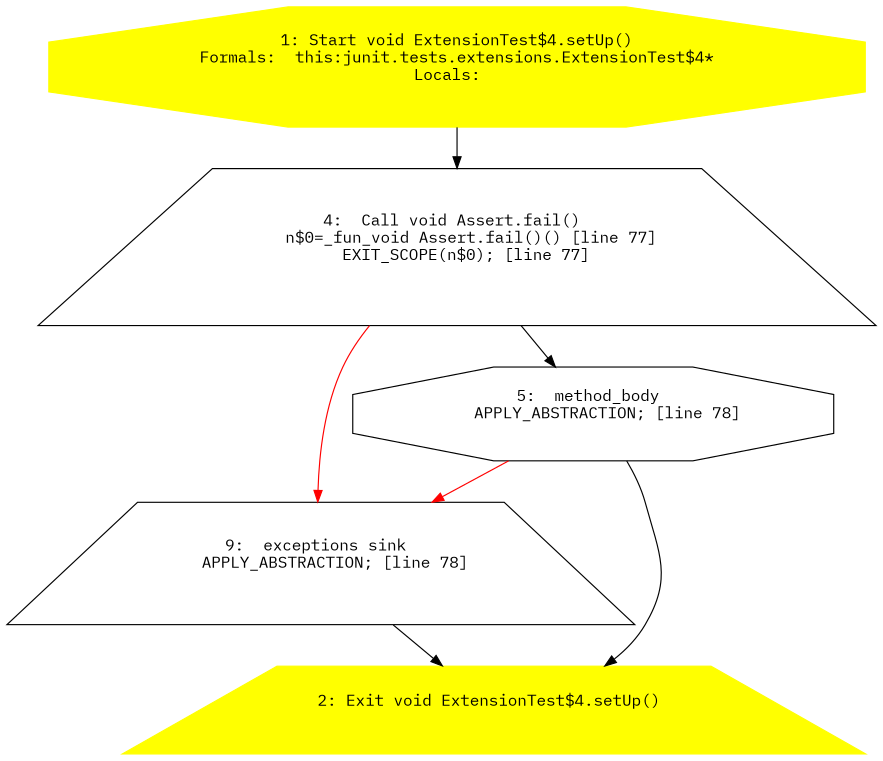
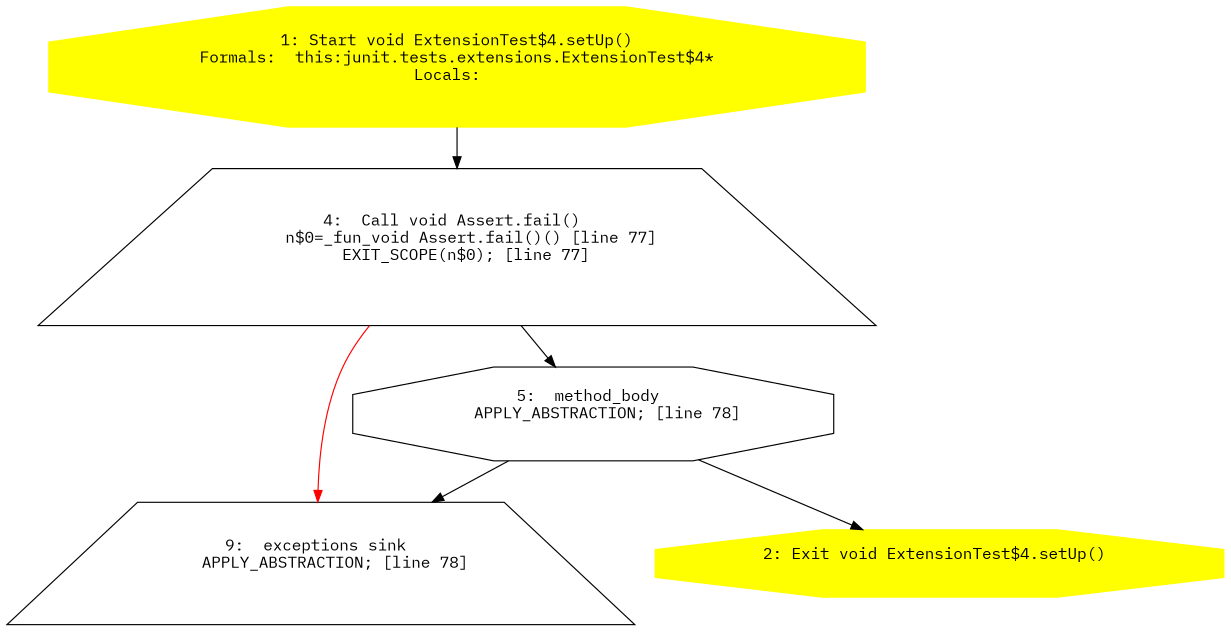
(475, 479) -> (475, 479)
(413, 642) -> none
(494, 710) -> (939, 563)
